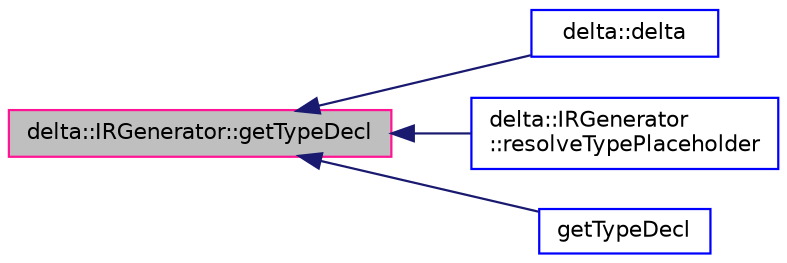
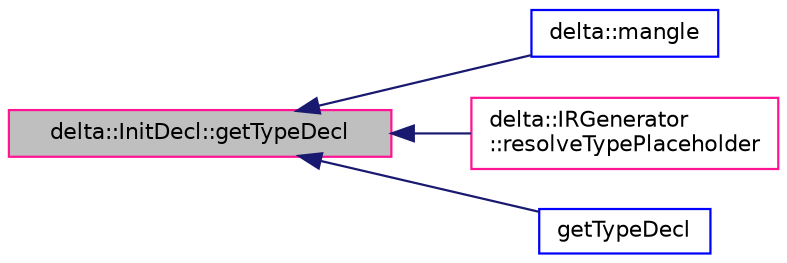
(625, 33) -> (625, 33)
(200, 133) -> (200, 133)
(625, 133) -> (625, 133)
